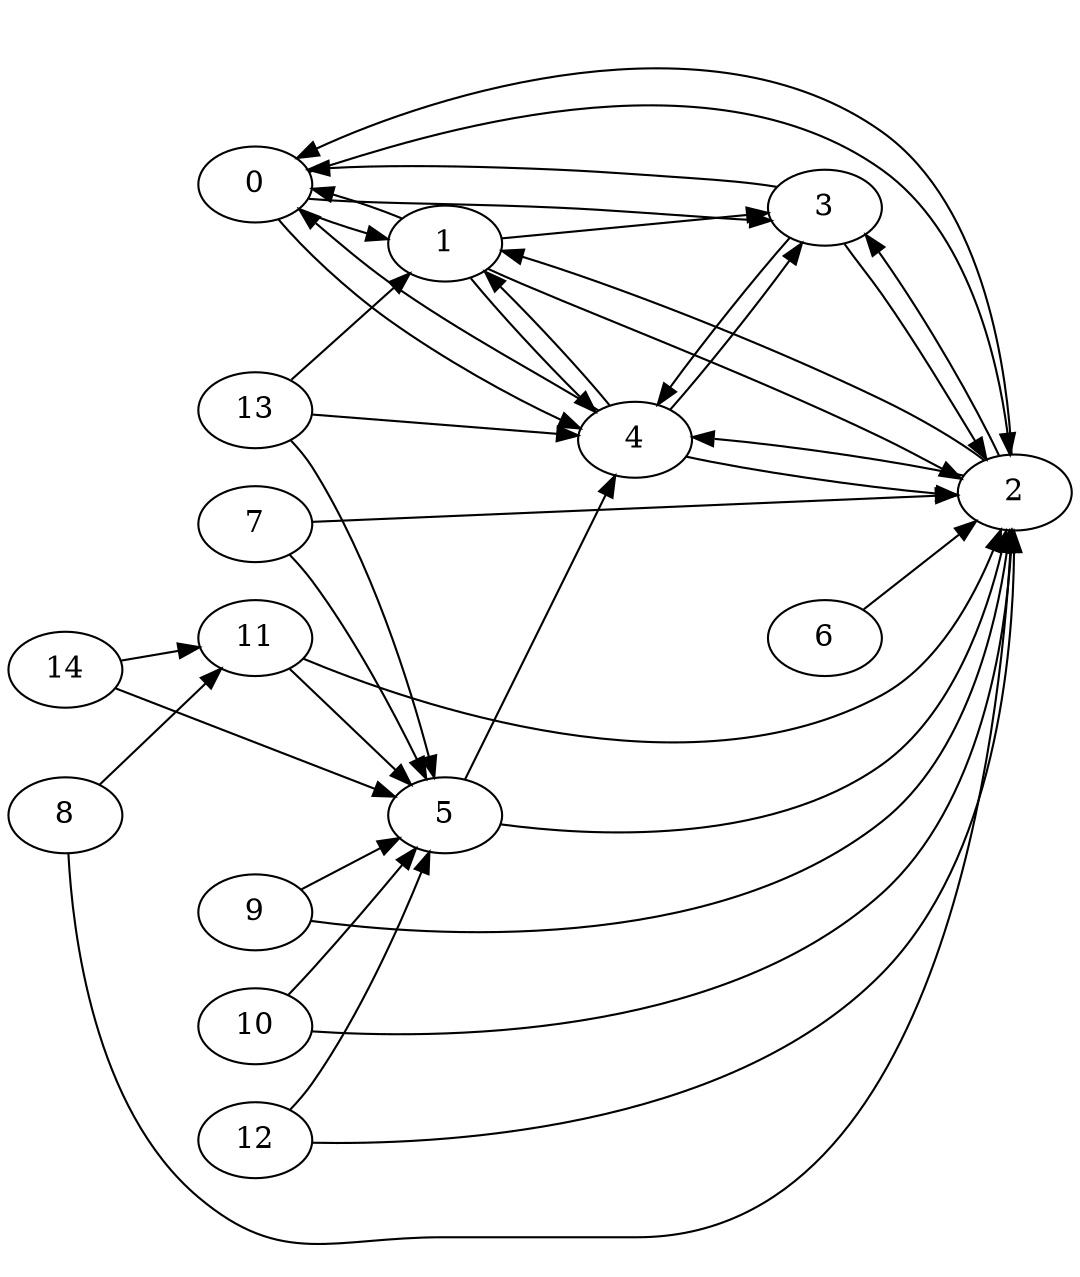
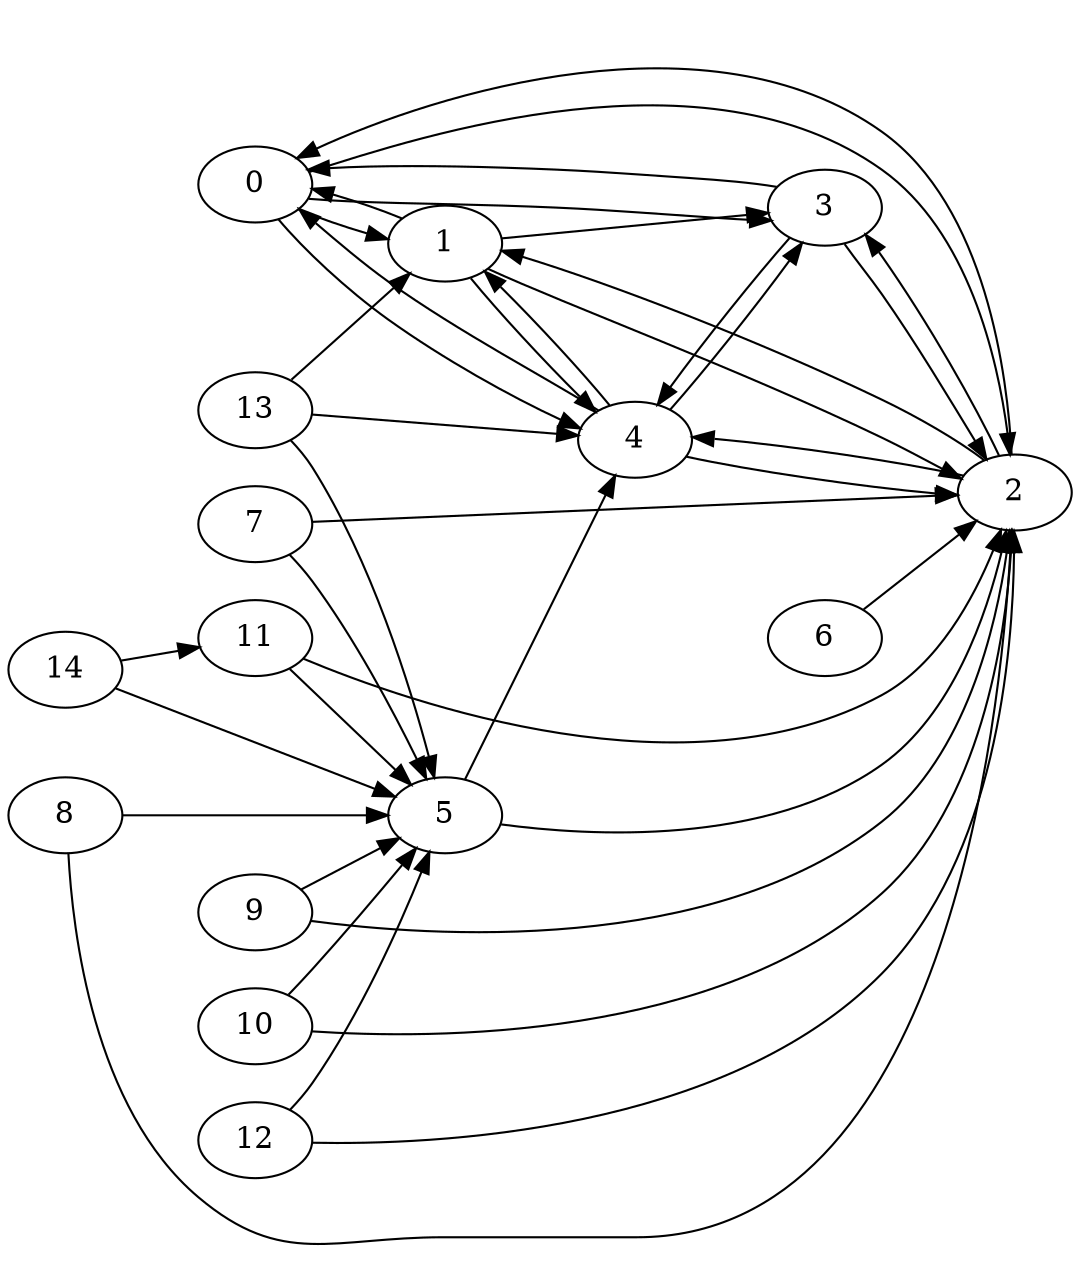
(153, 734) -> (245, 815)
